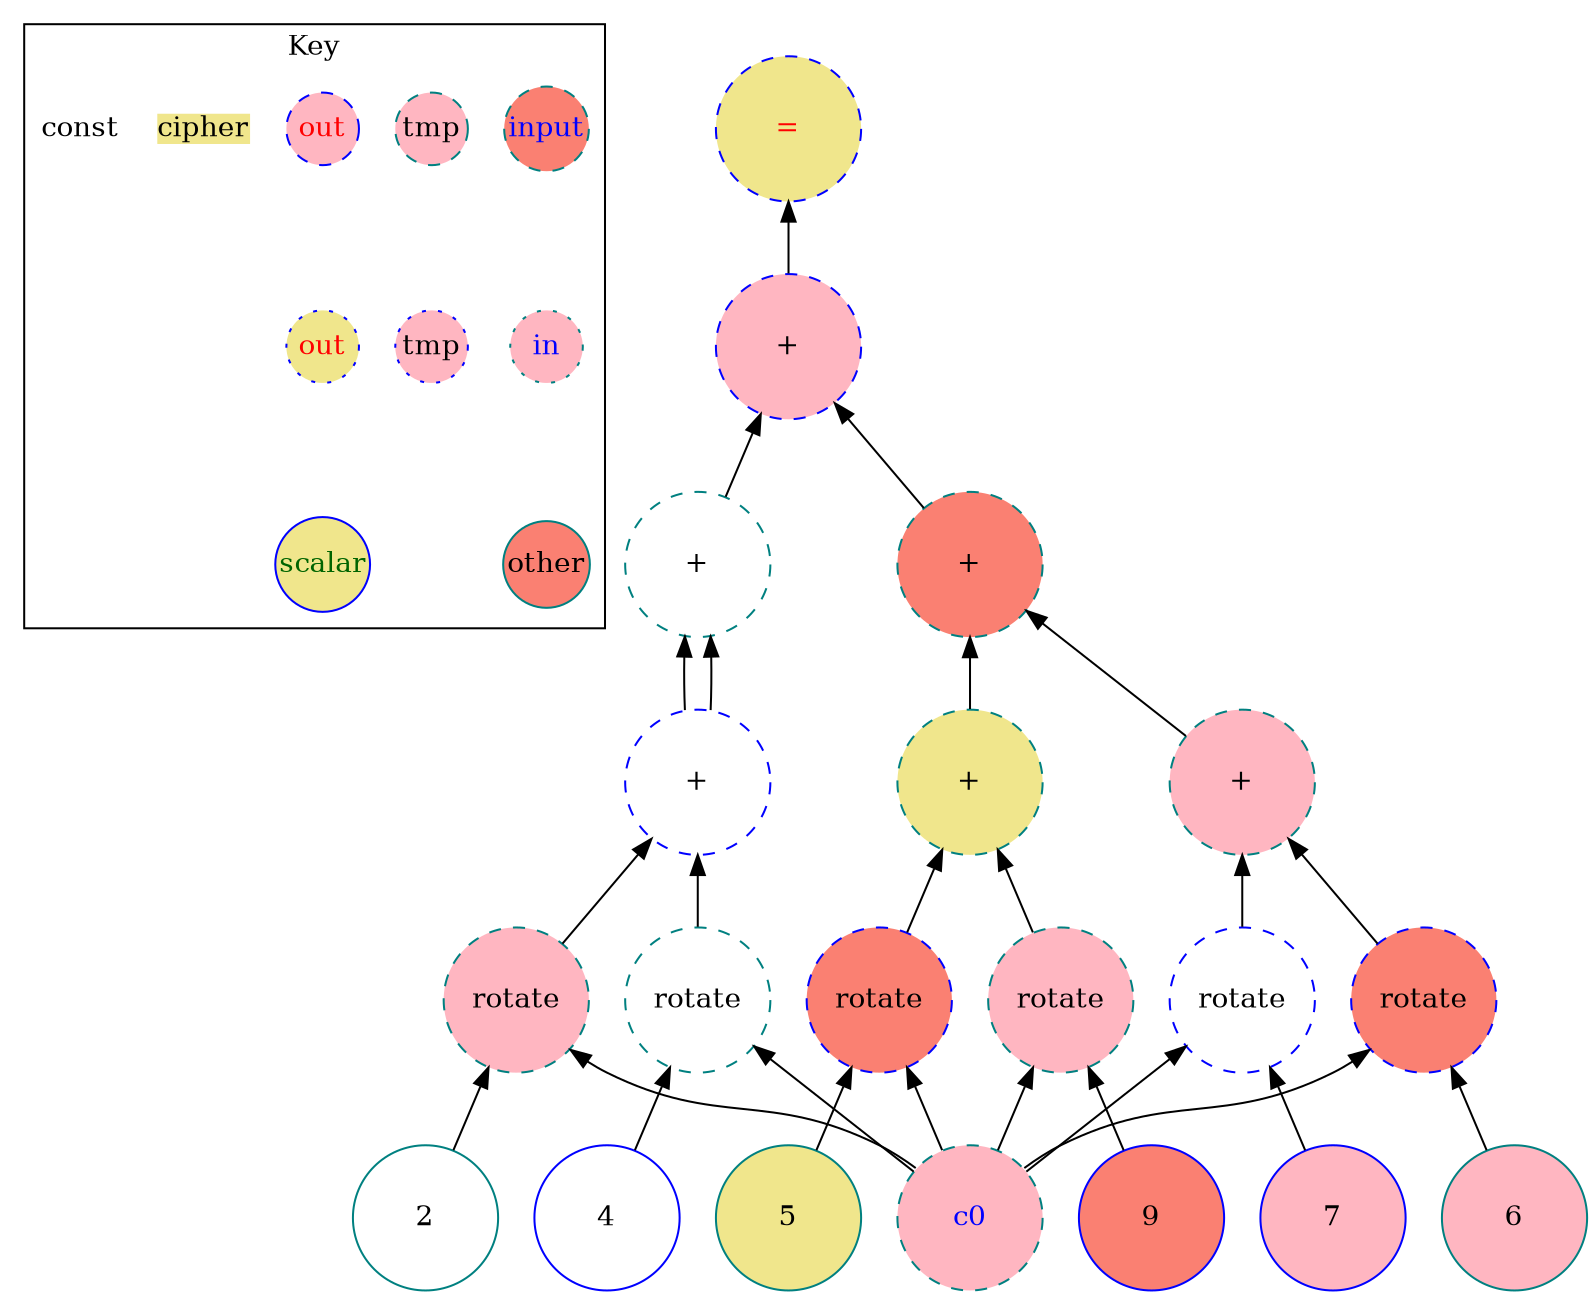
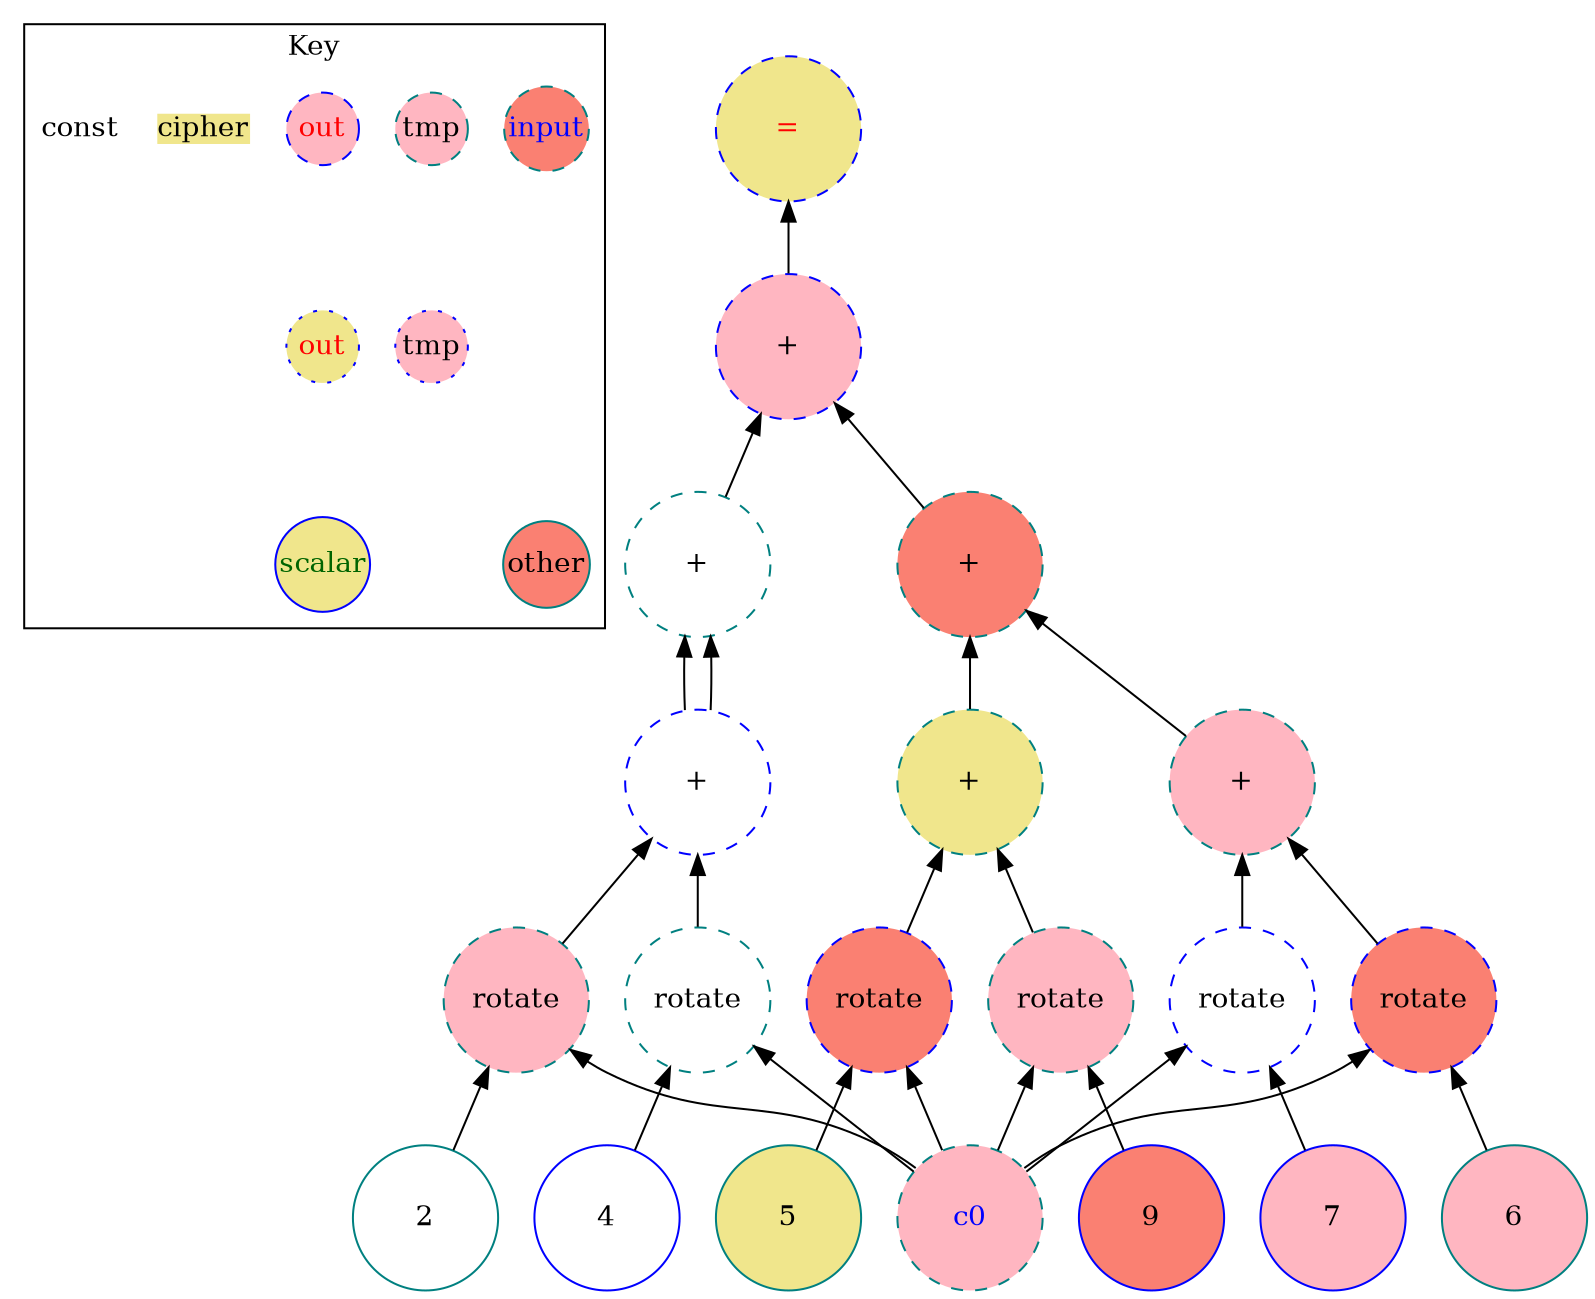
(547, 347) -> none
